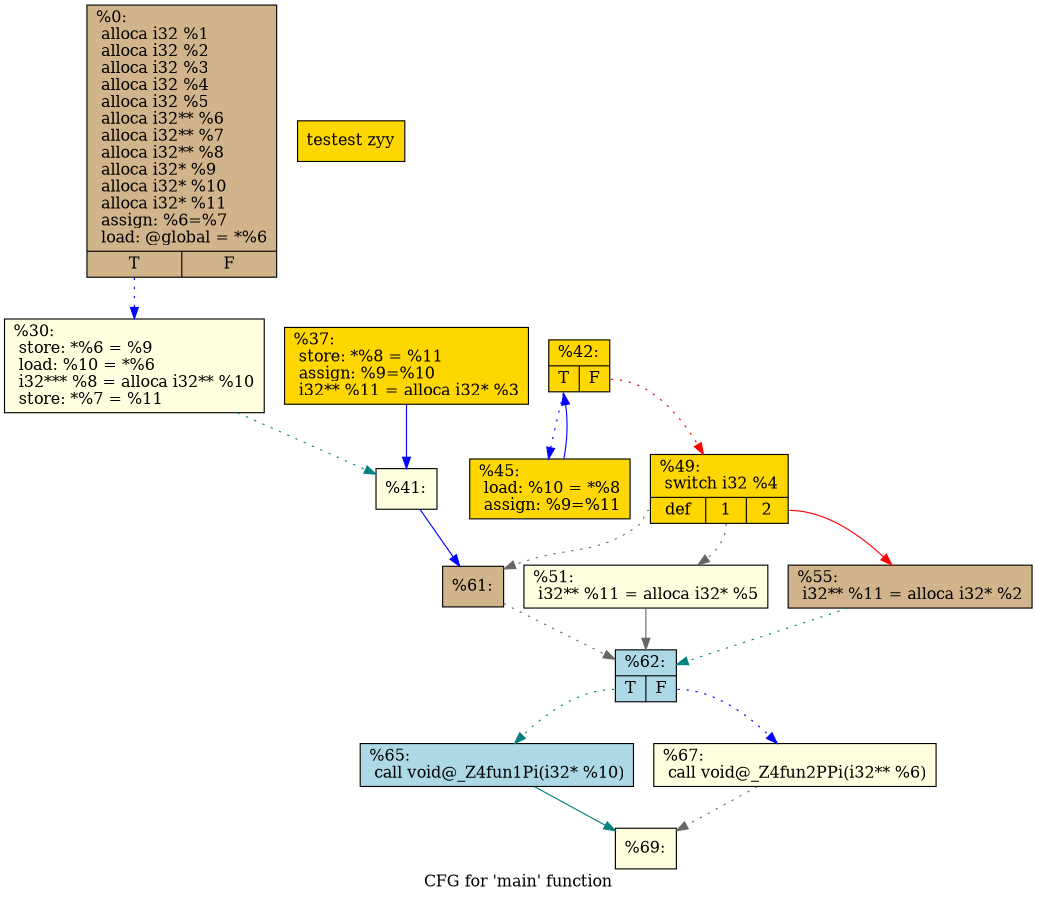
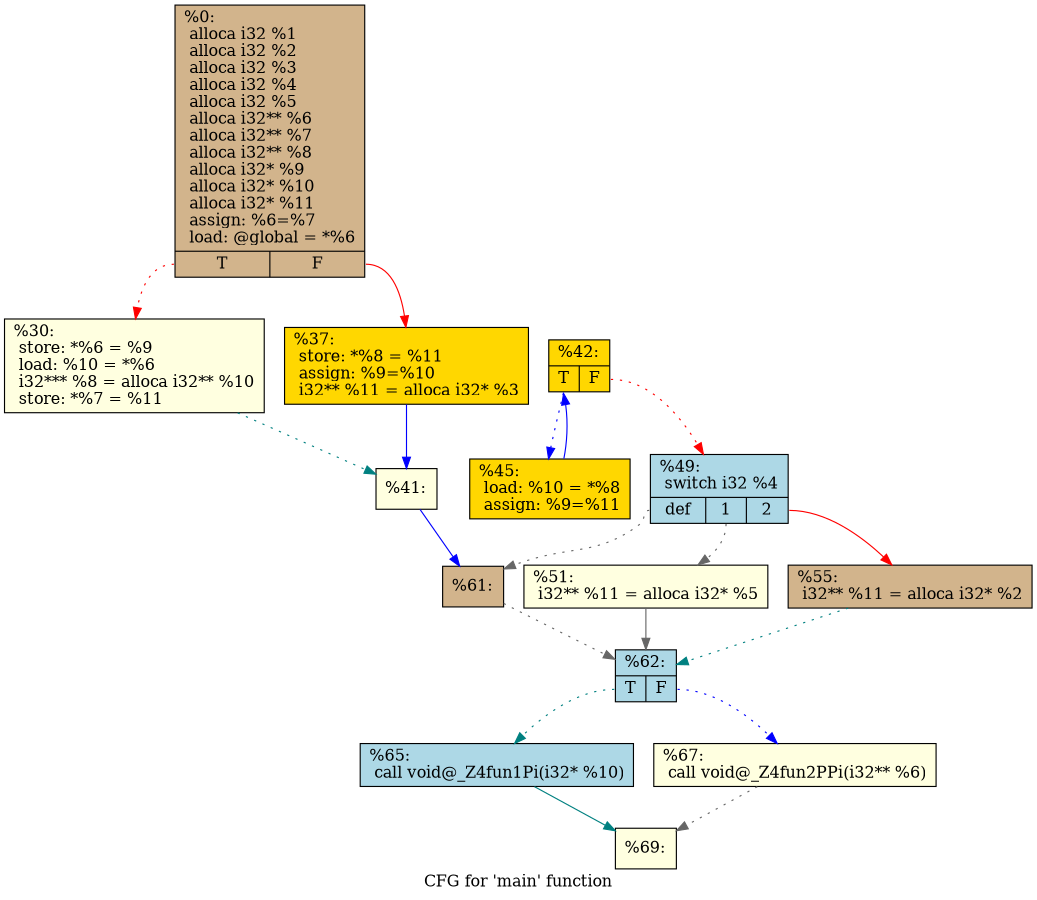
(351, 141) -> none
none -> (394, 283)
(134, 293) -> (148, 279)
(719, 489) -> (719, 489)
